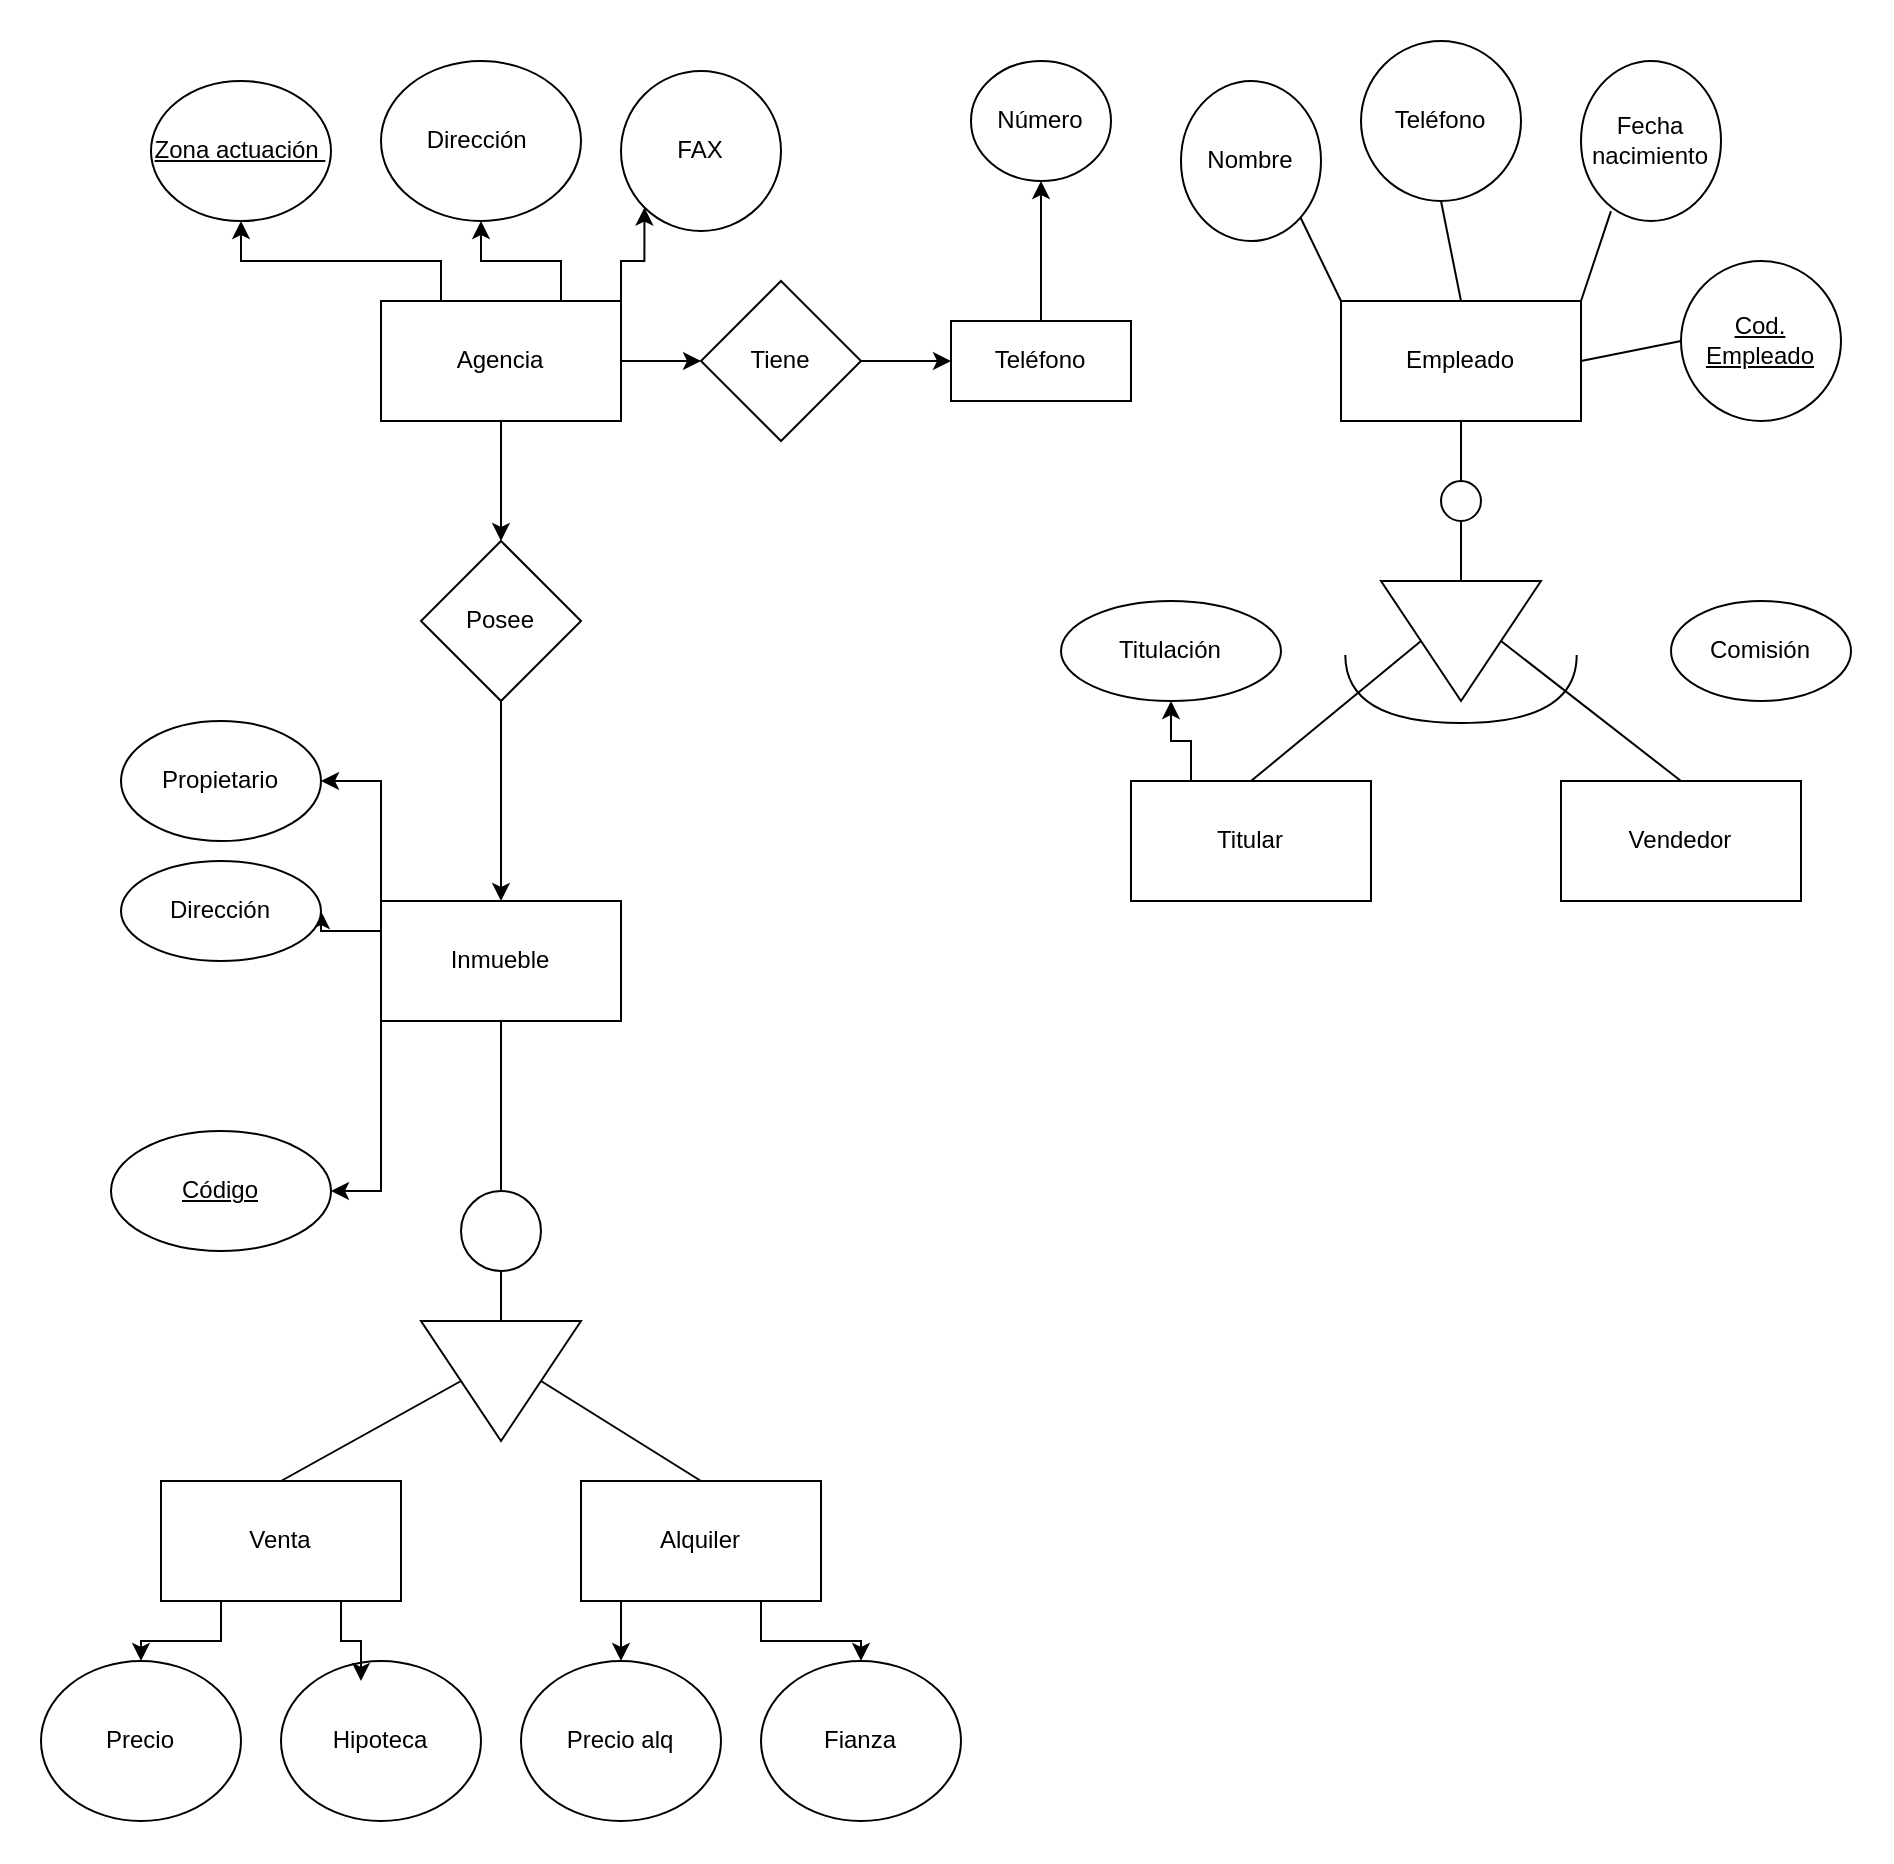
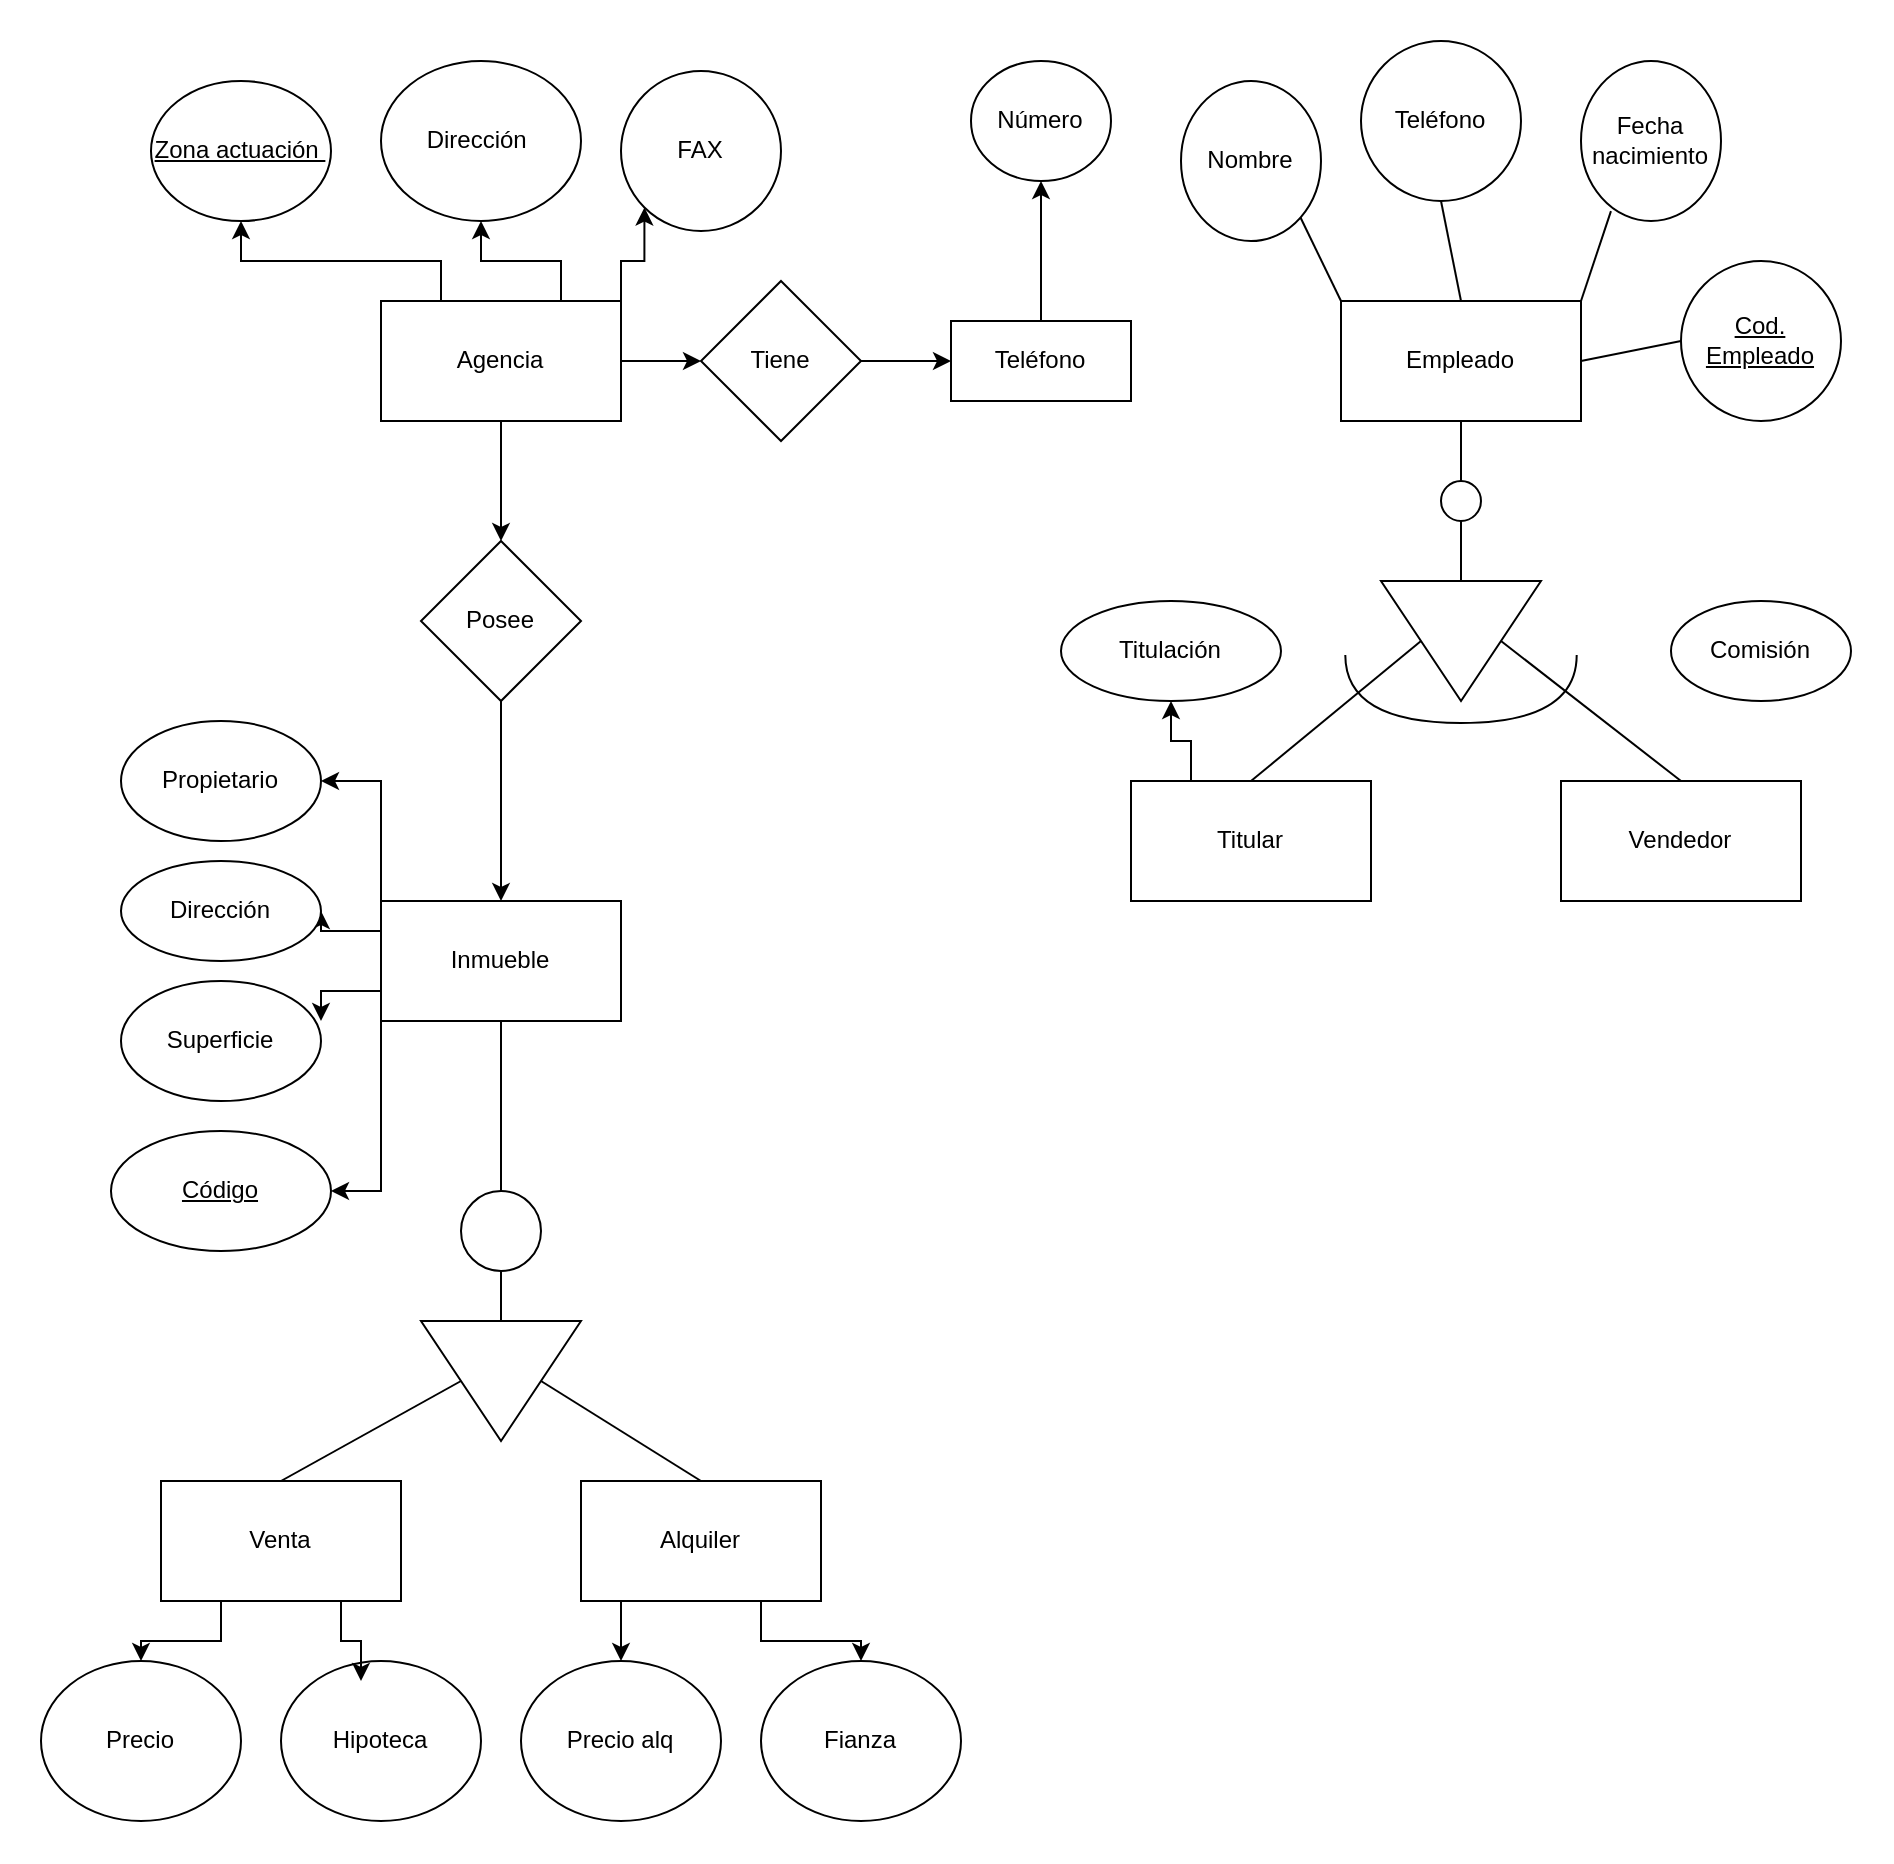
none -> (343, 991)
none -> (221, 1041)
